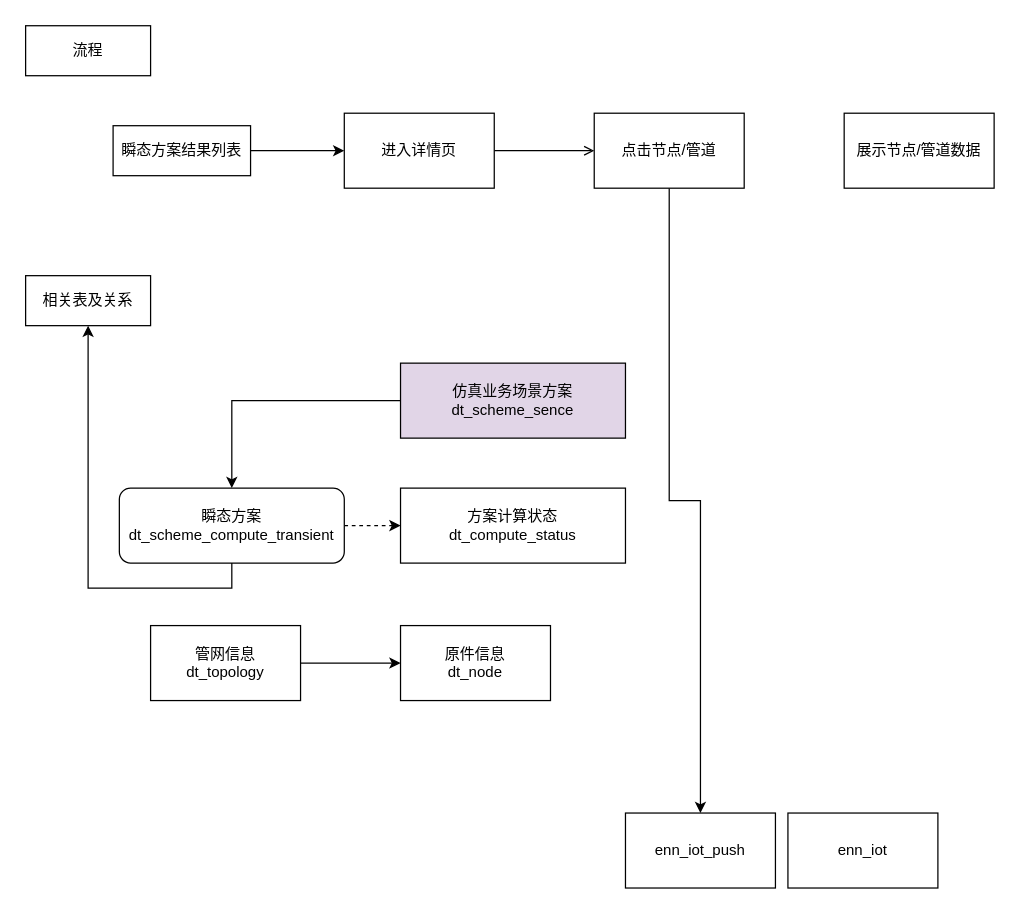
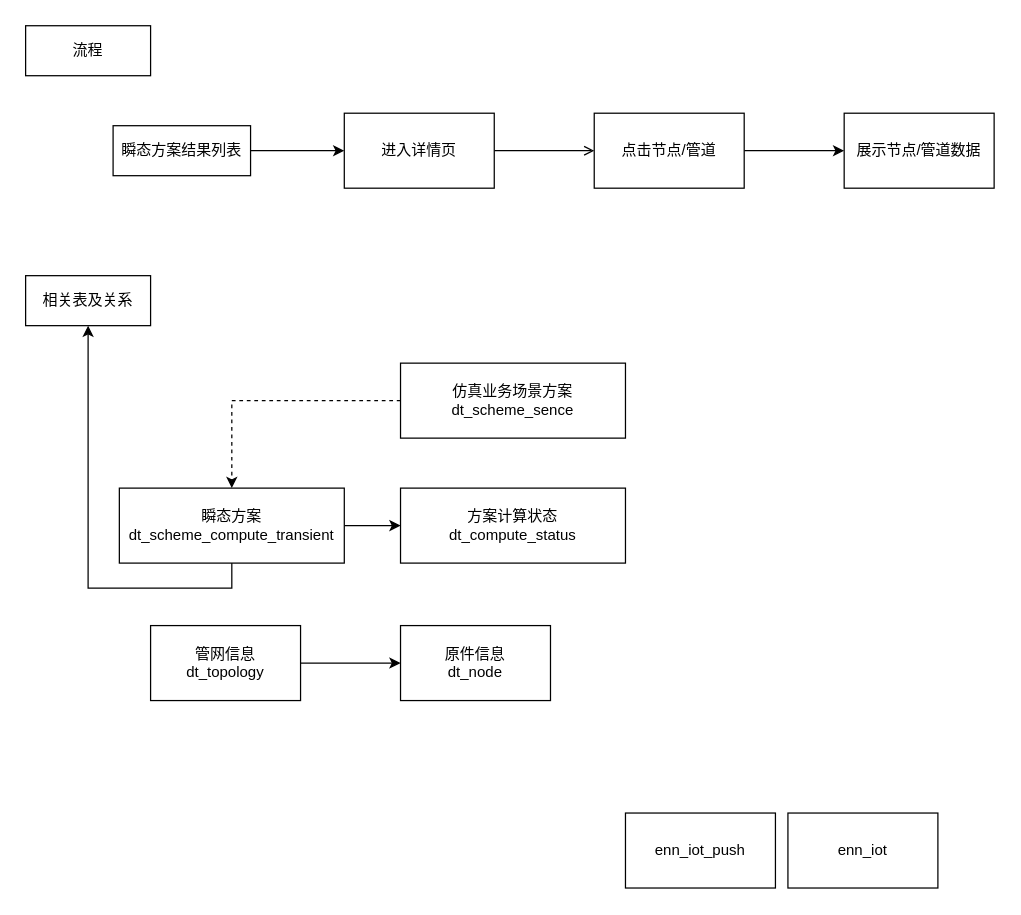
(275, 401) -> (275, 401)
(513, 401) -> (513, 401)
(680, 501) -> (790, 151)
(232, 526) -> (232, 526)
(368, 526) -> (368, 526)
